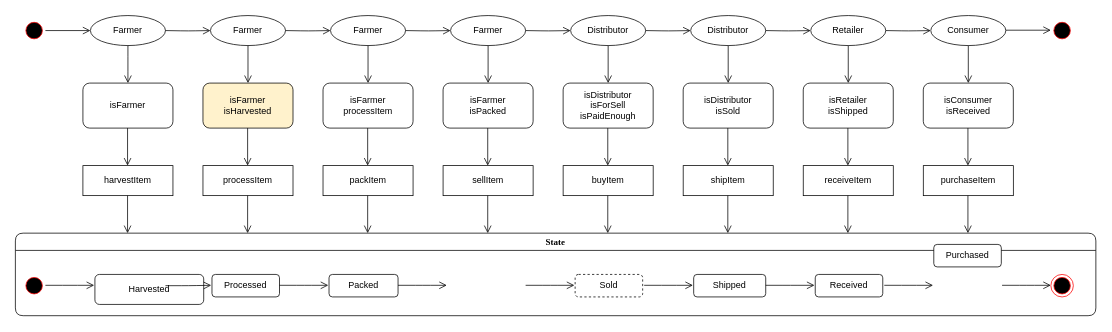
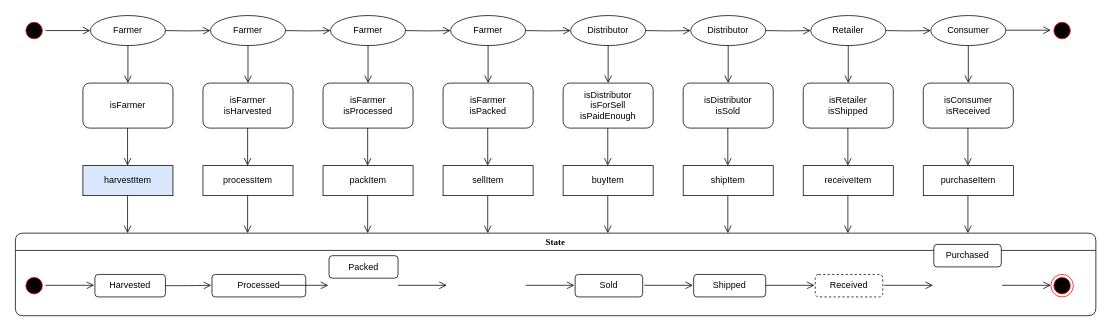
(248, 105) -> (248, 105)
(368, 105) -> (368, 105)
(128, 180) -> (128, 180)
(246, 285) -> (259, 285)
(363, 285) -> (363, 267)
(609, 285) -> (609, 285)
(849, 285) -> (849, 285)
(149, 289) -> (130, 285)
